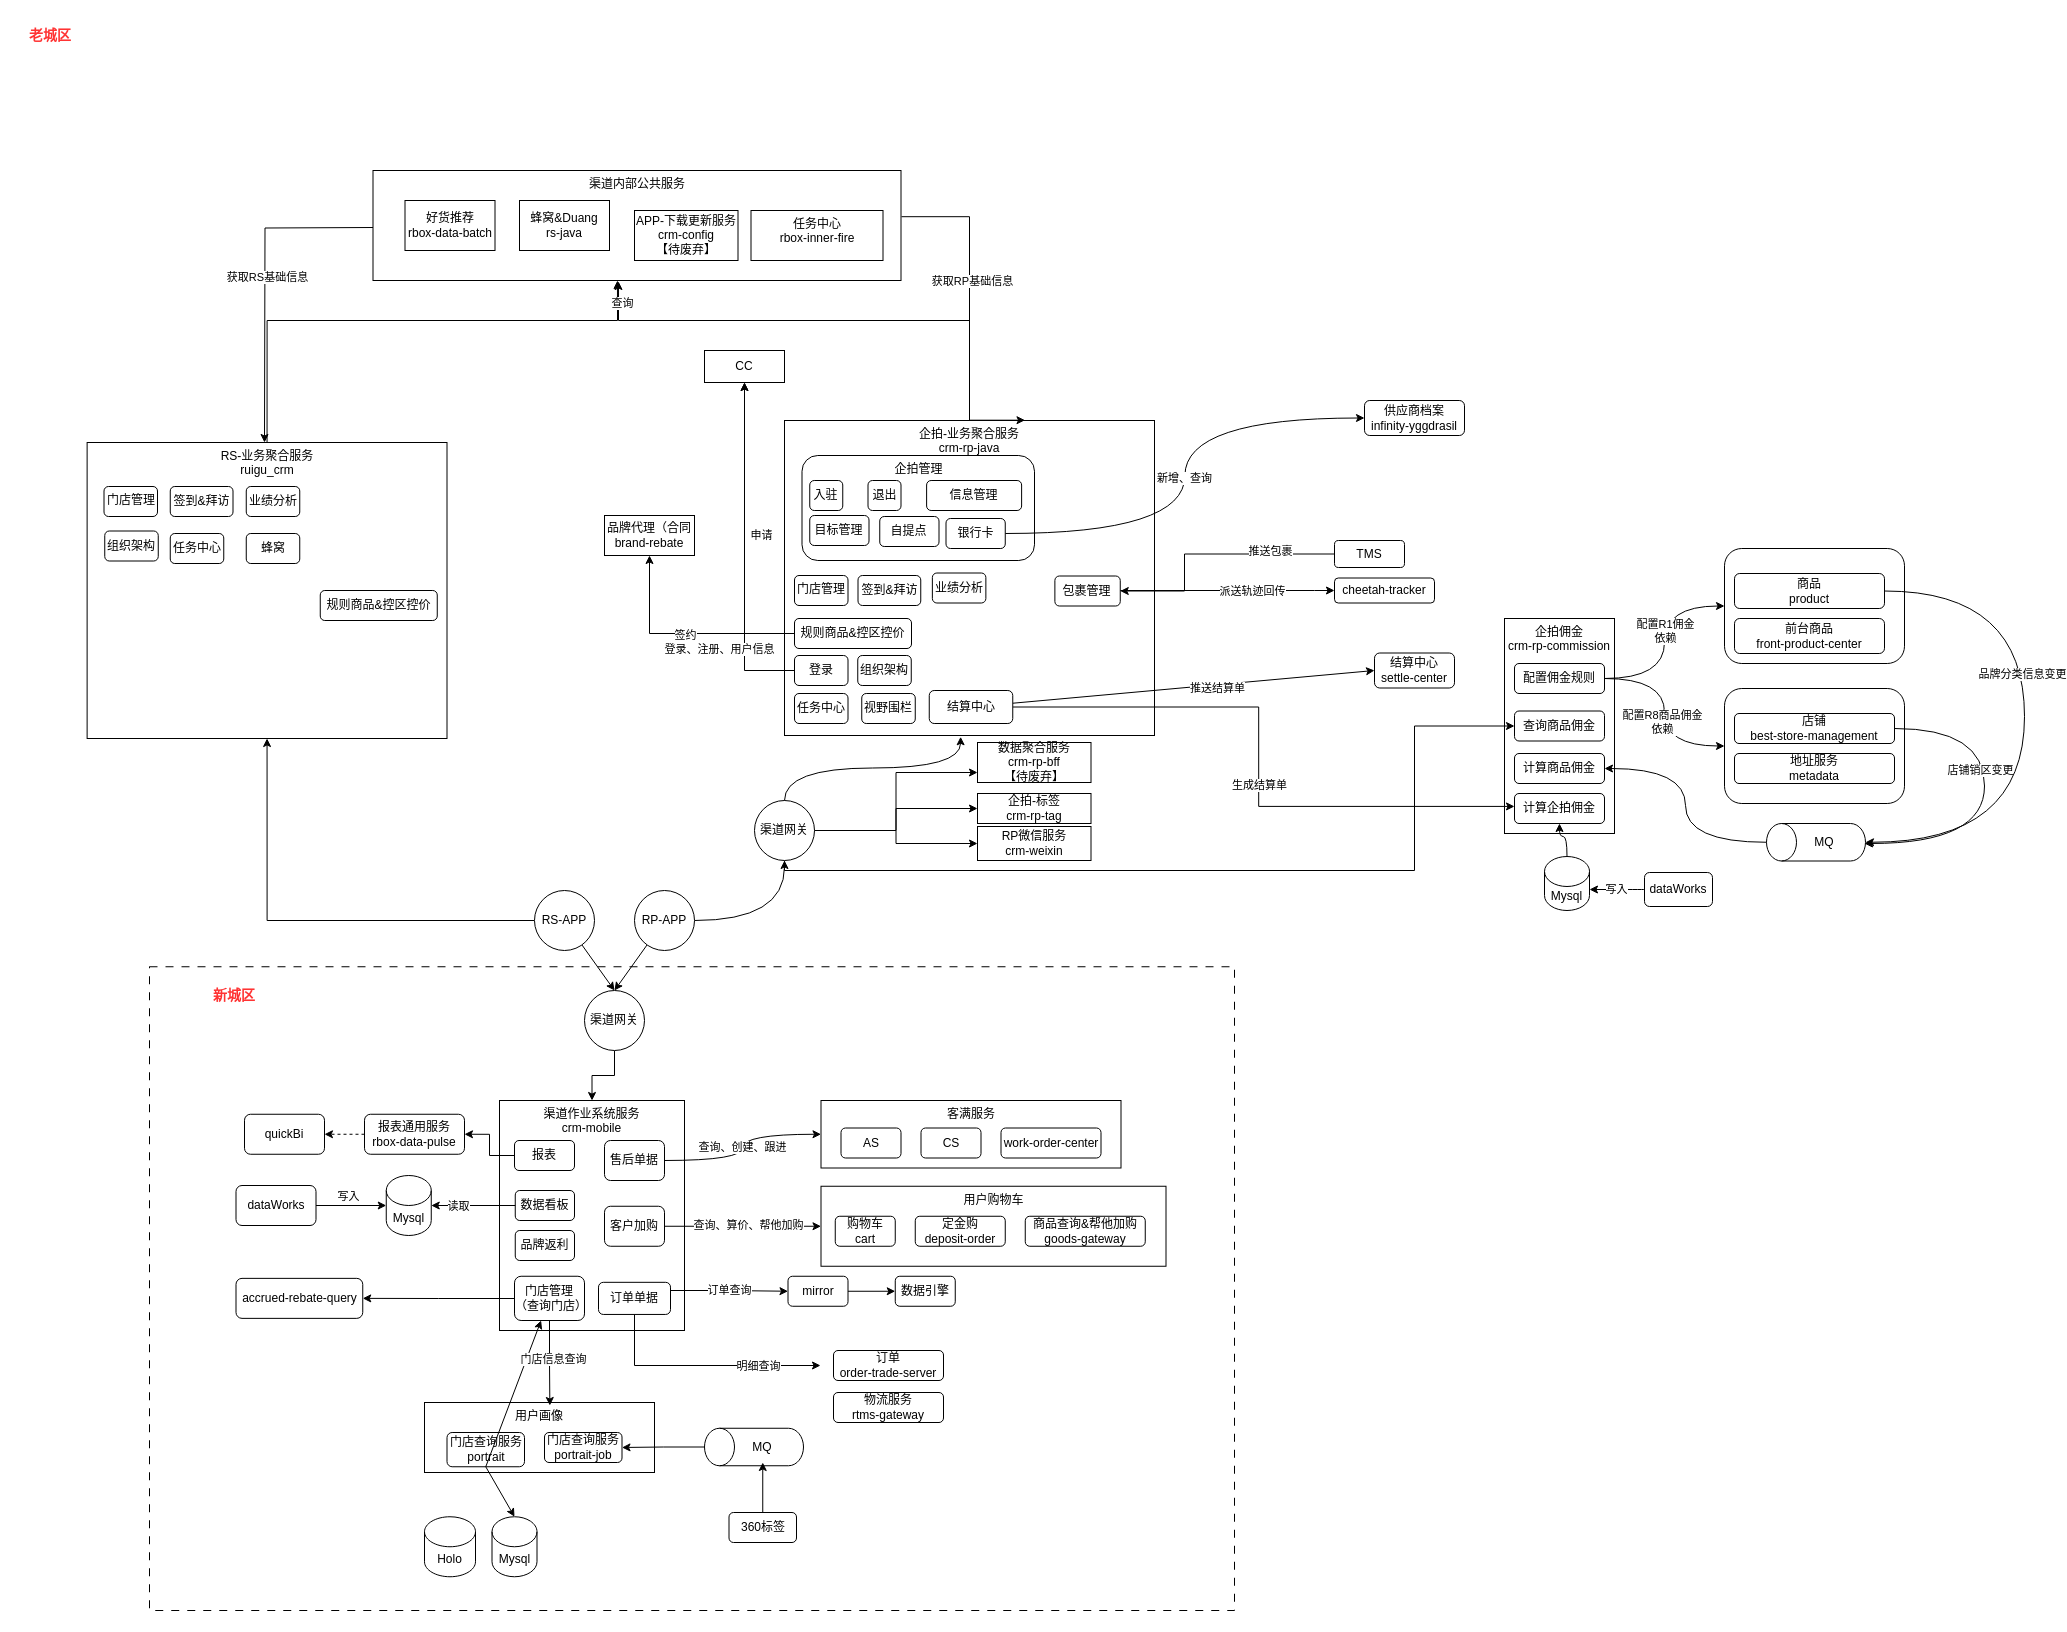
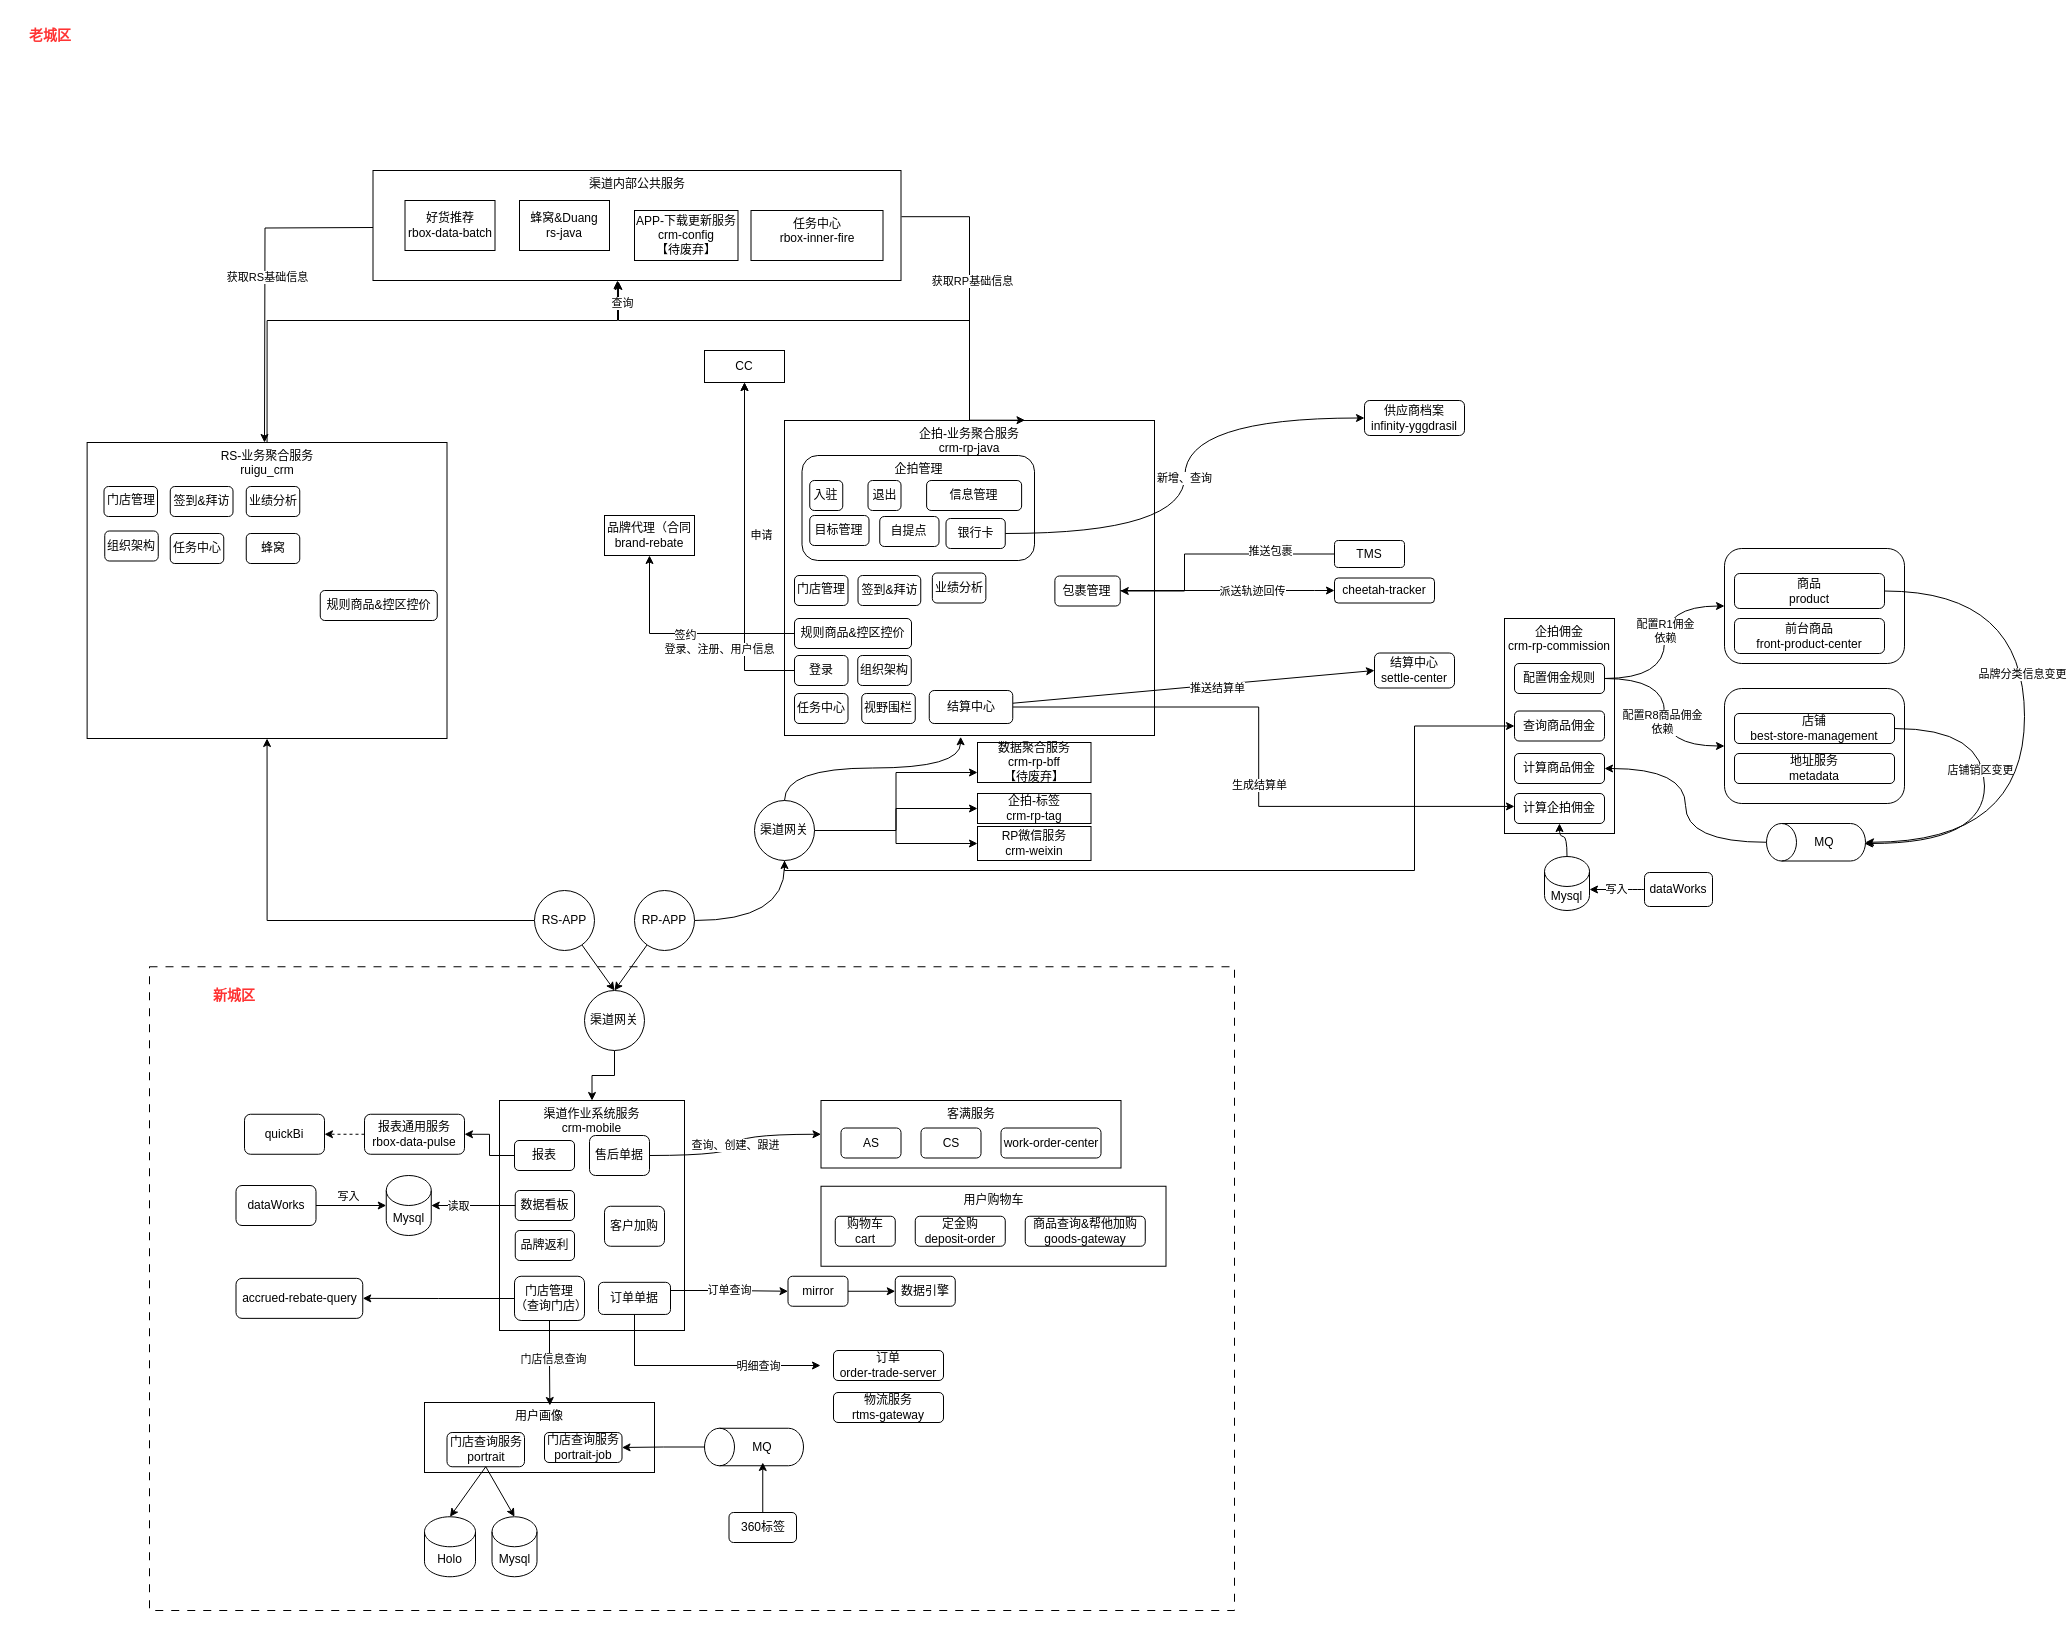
(635, 1161) -> (620, 1156)
(740, 1226) -> none
(506, 1414) -> (469, 1490)
